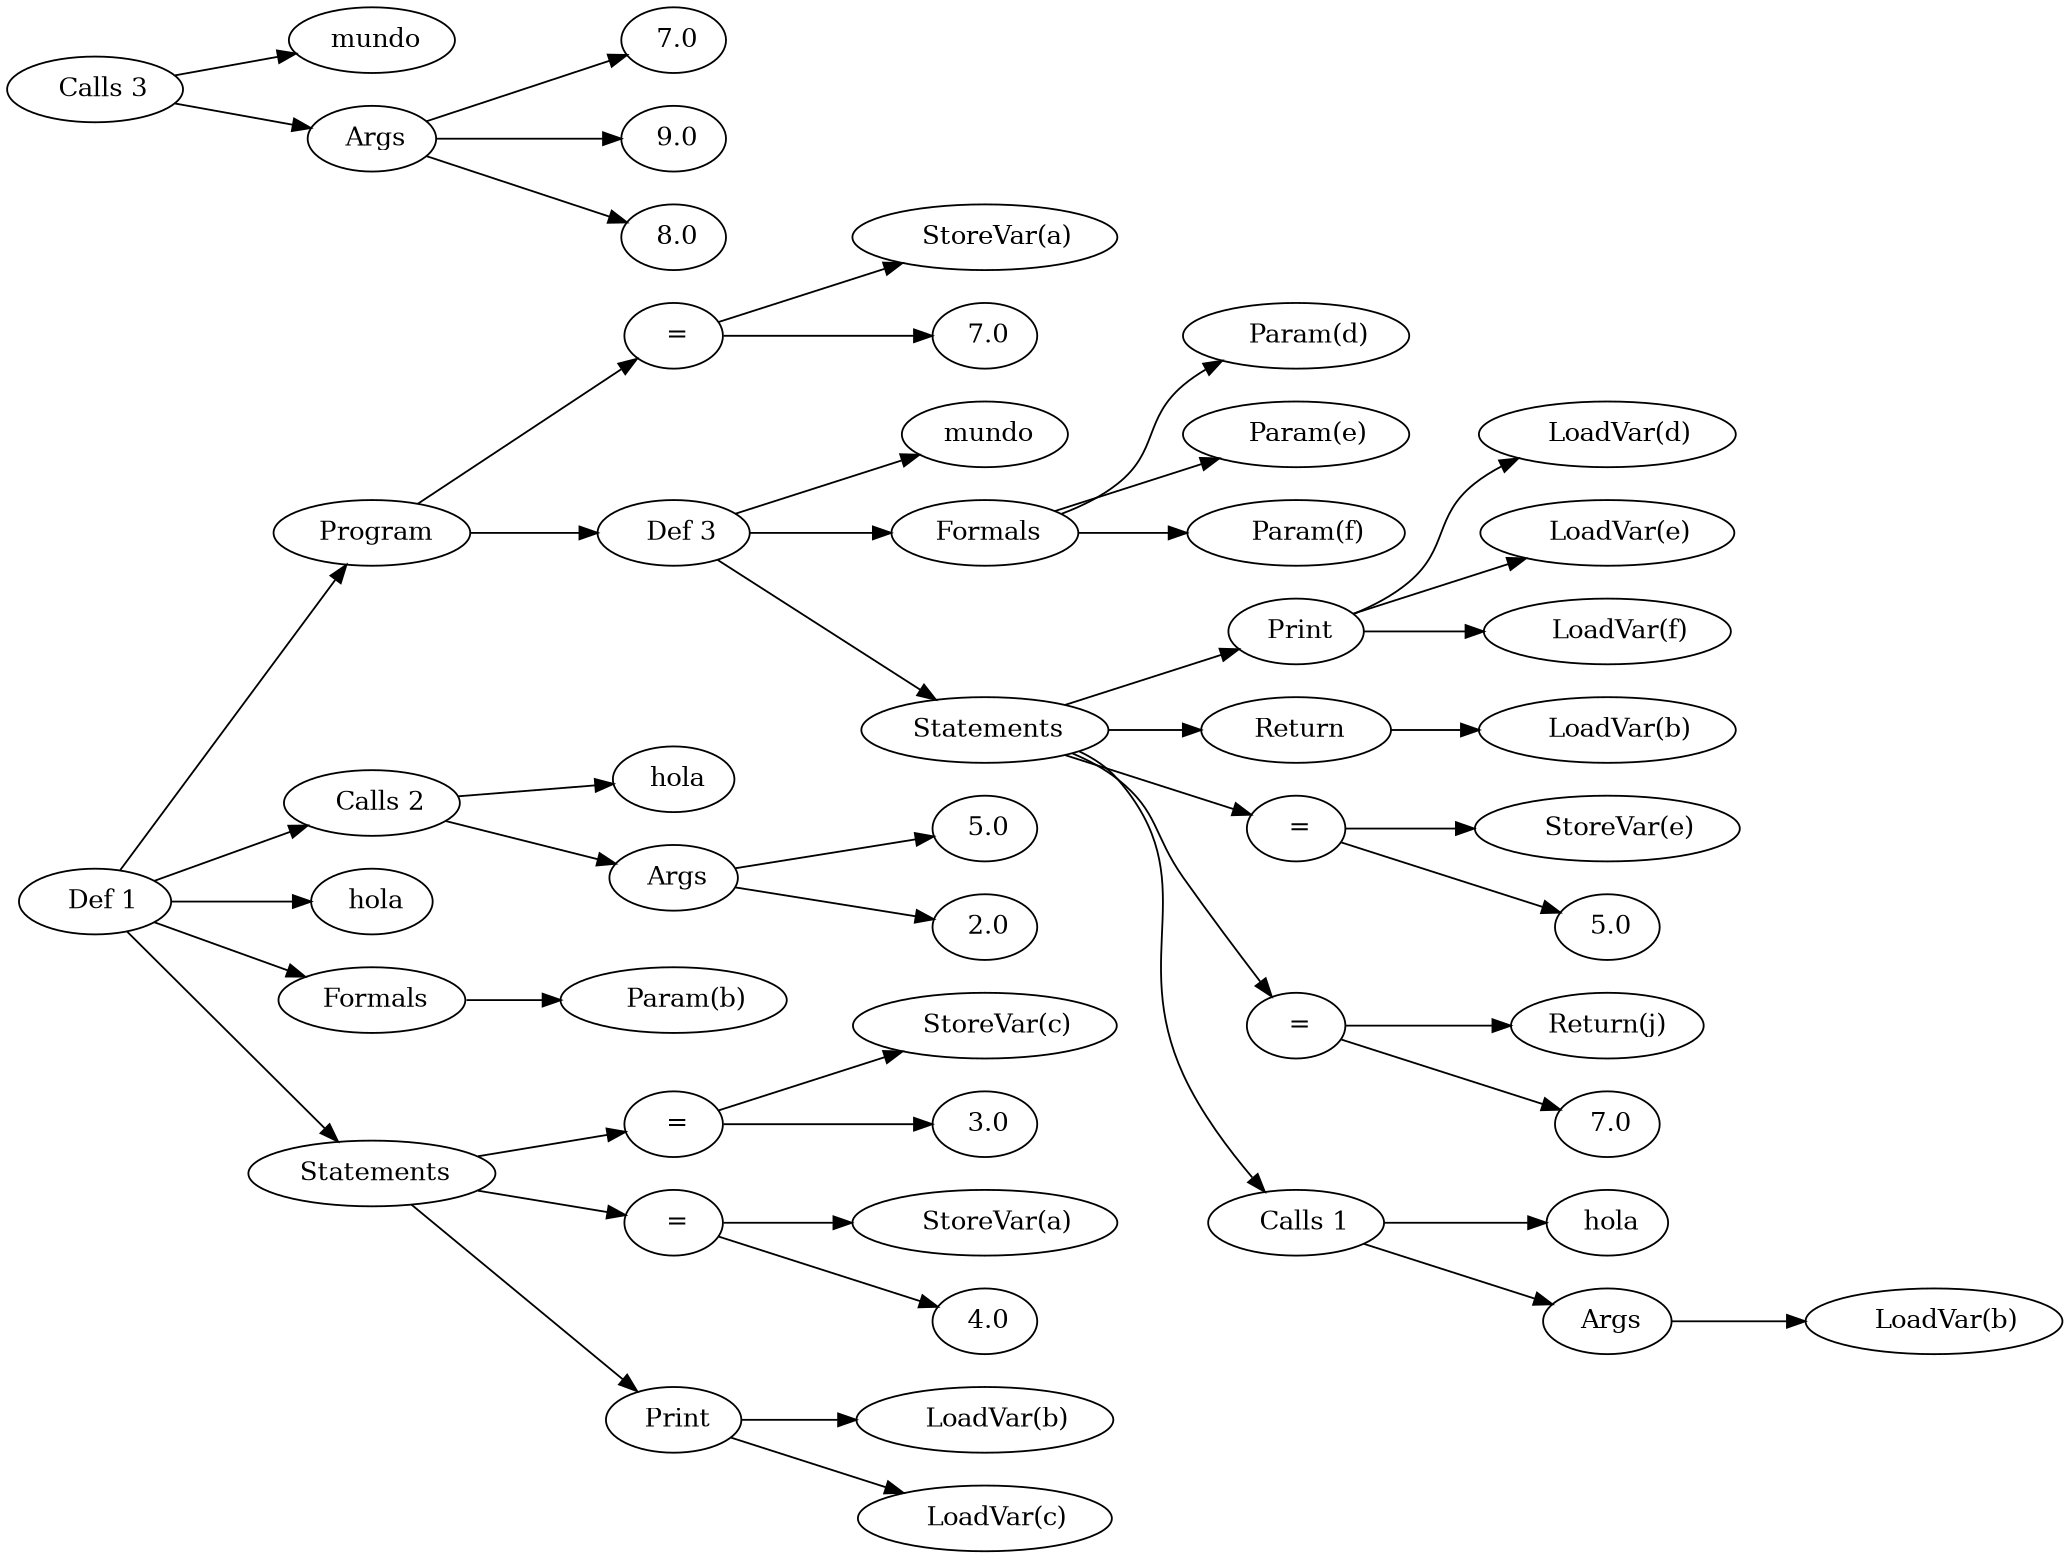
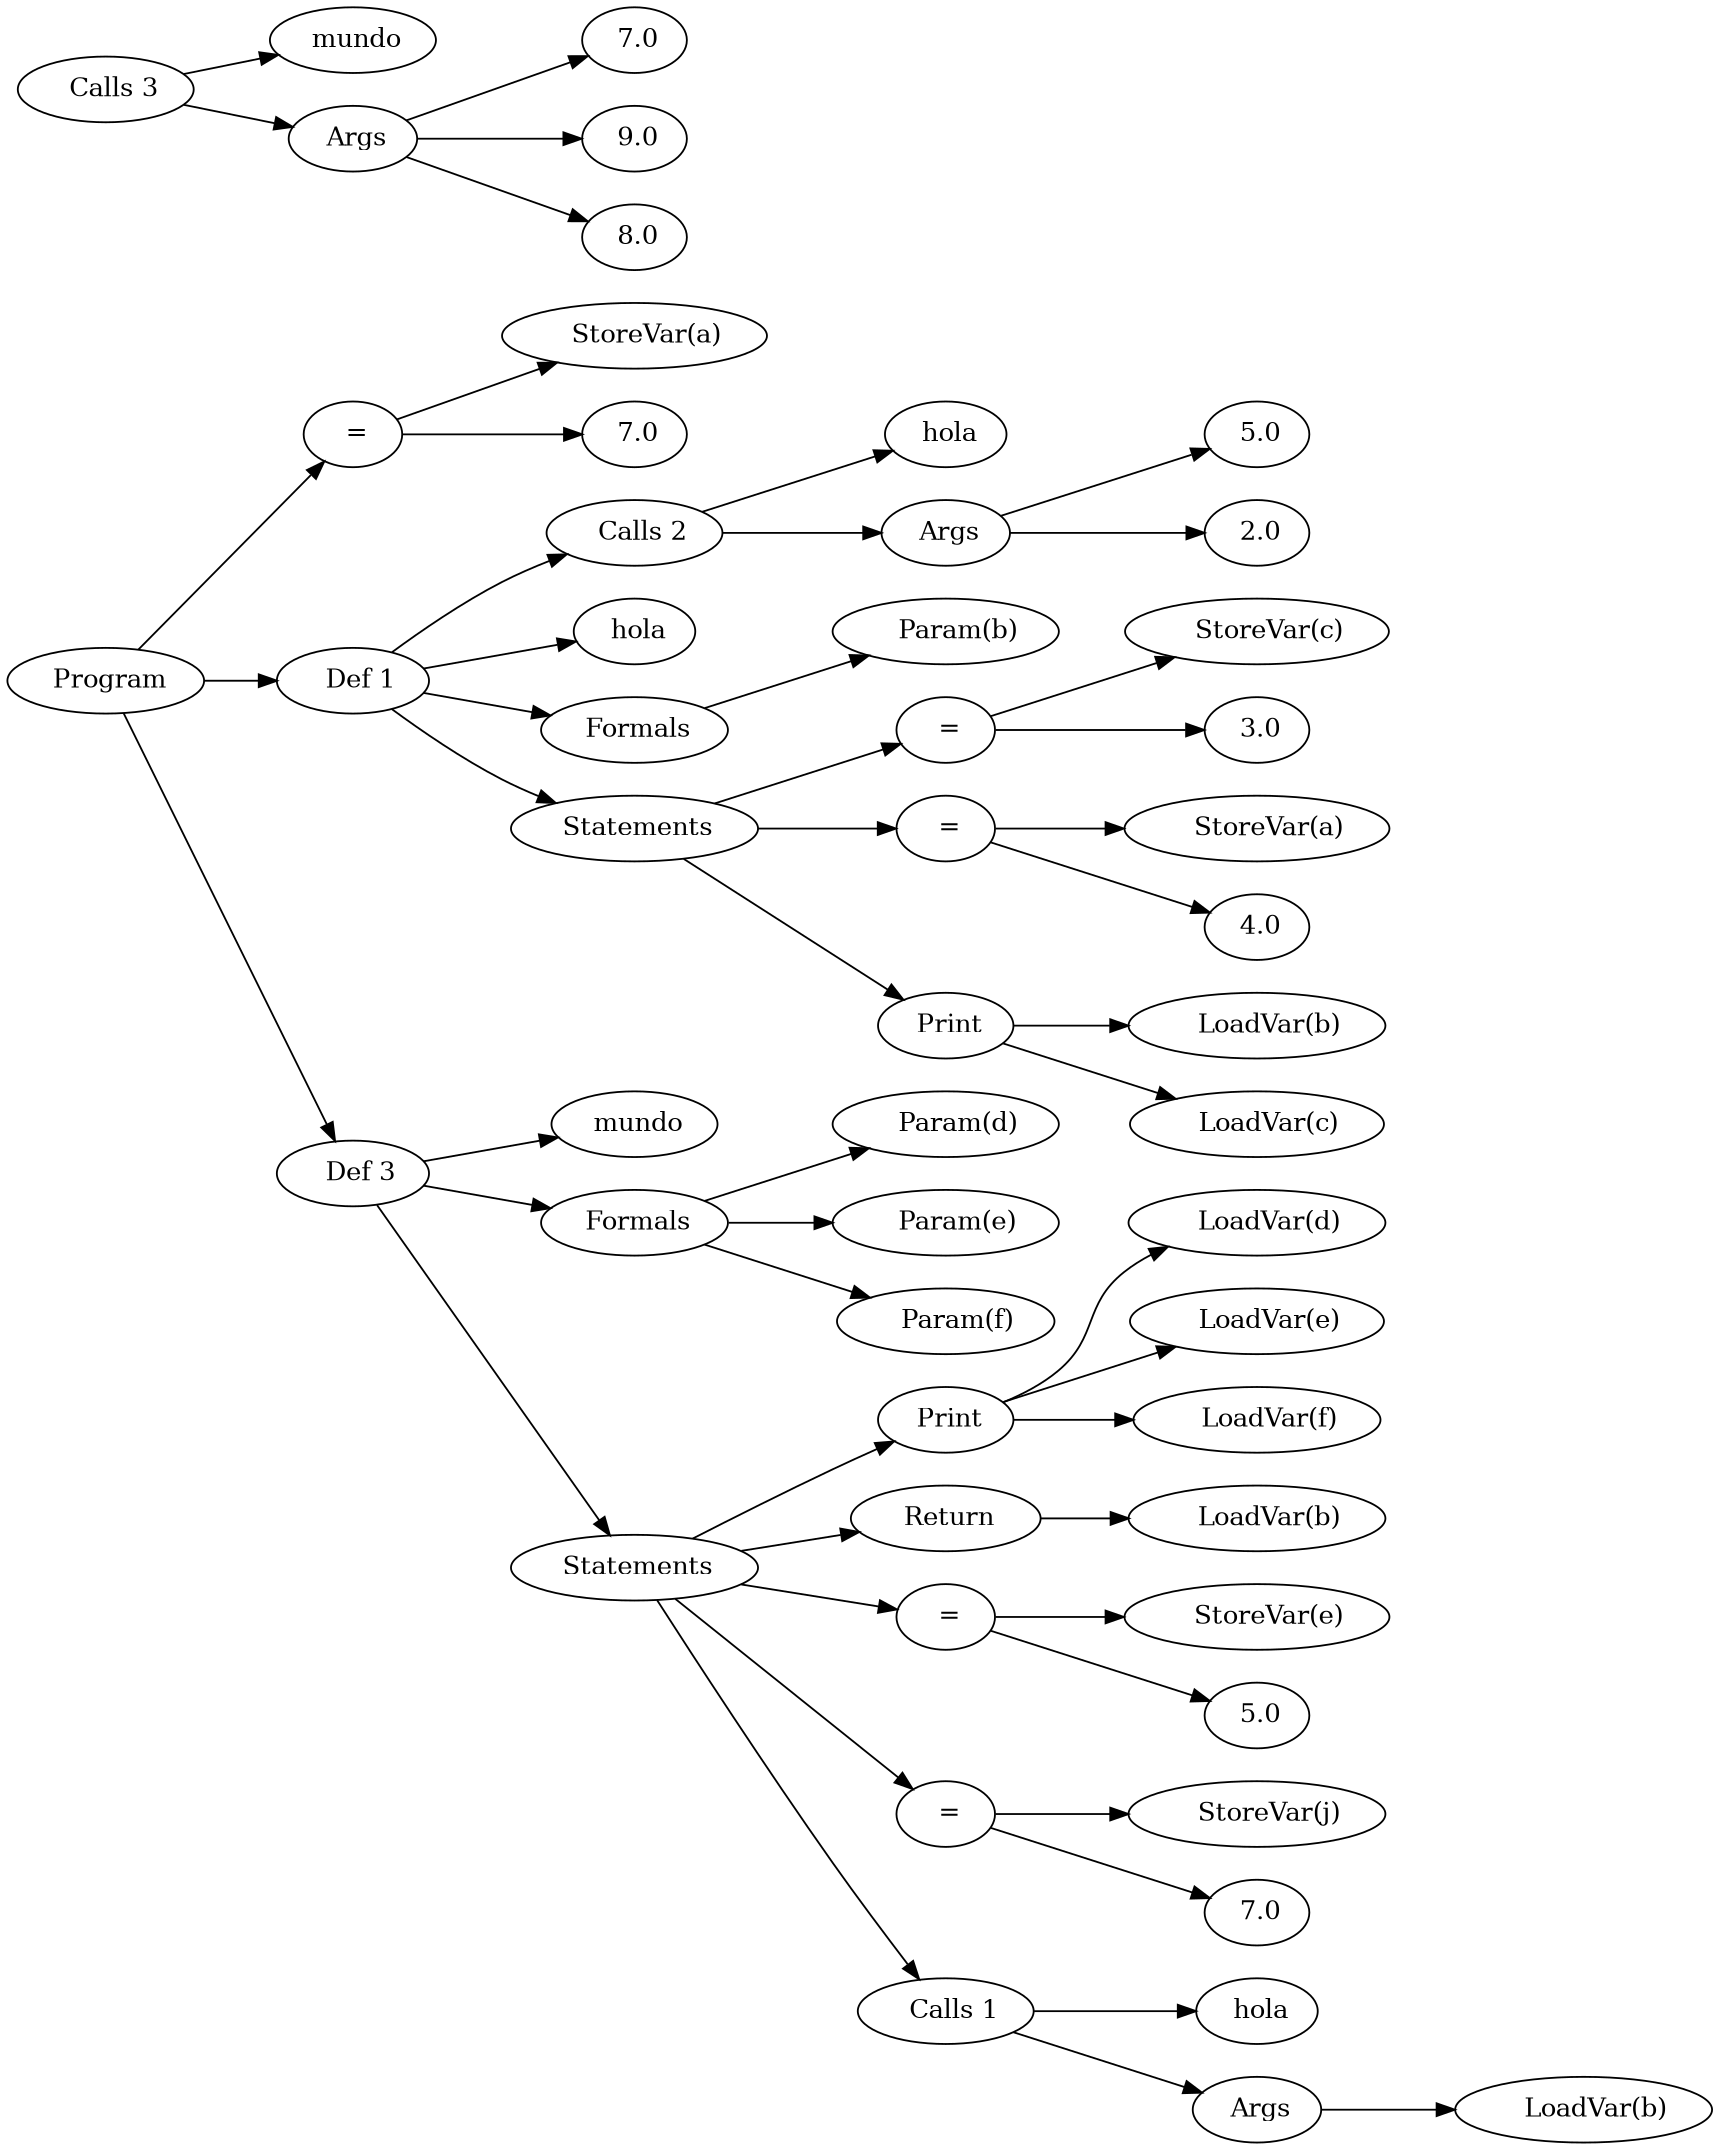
(228, 725) -> (231, 681)
(1607, 1026) -> (1257, 1814)
